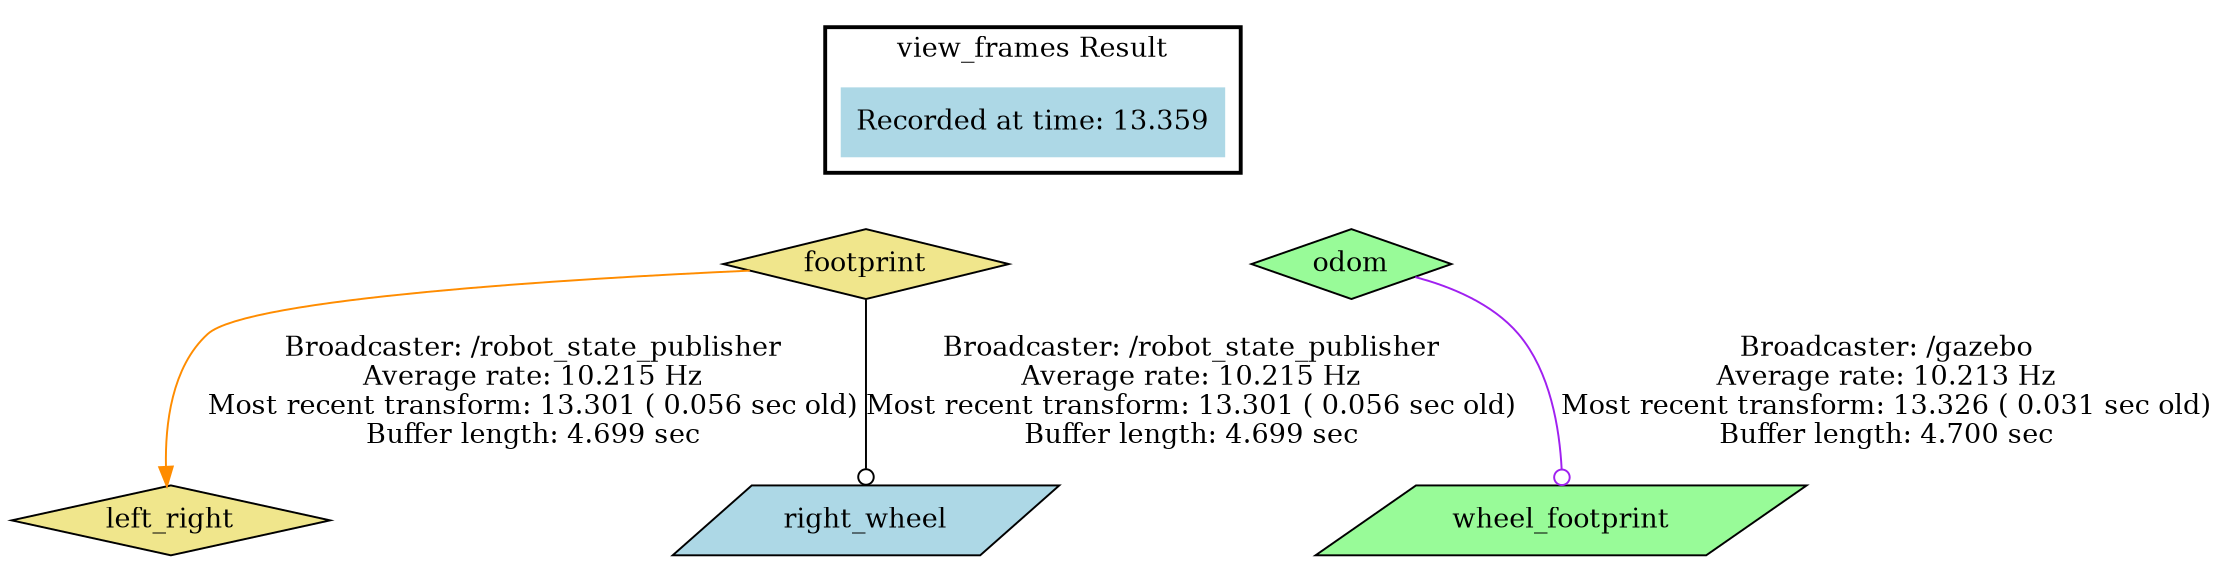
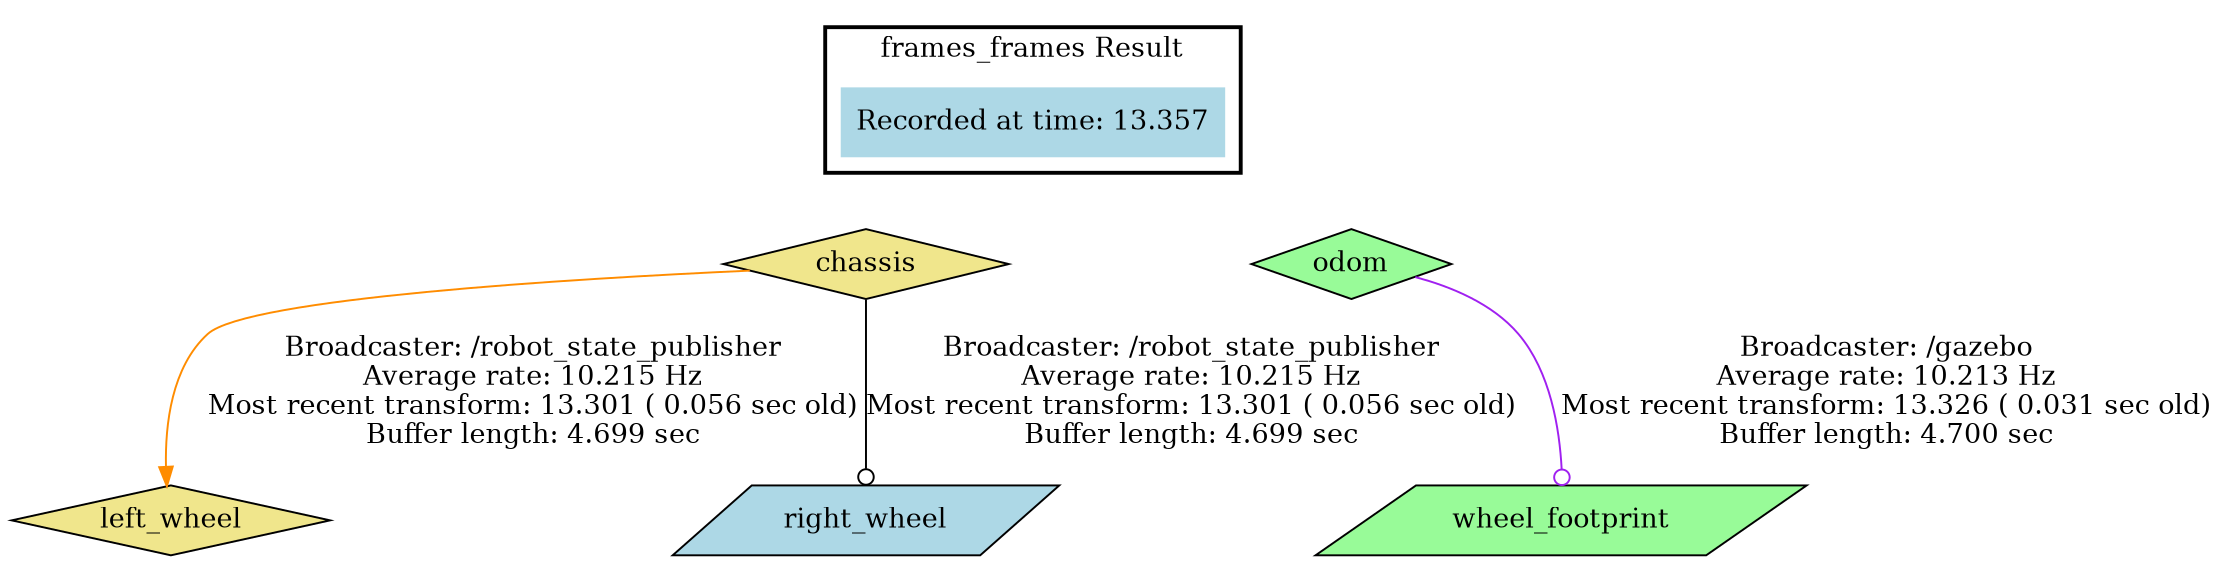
(1033, 50) -> (1033, 50)
(1033, 122) -> (1033, 122)
(866, 264) -> (866, 264)
(171, 520) -> (171, 520)
